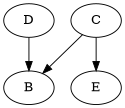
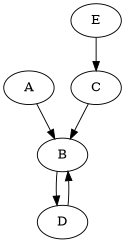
(96, 50) -> (96, 50)
none -> (29, 88)
none -> (56, 184)
